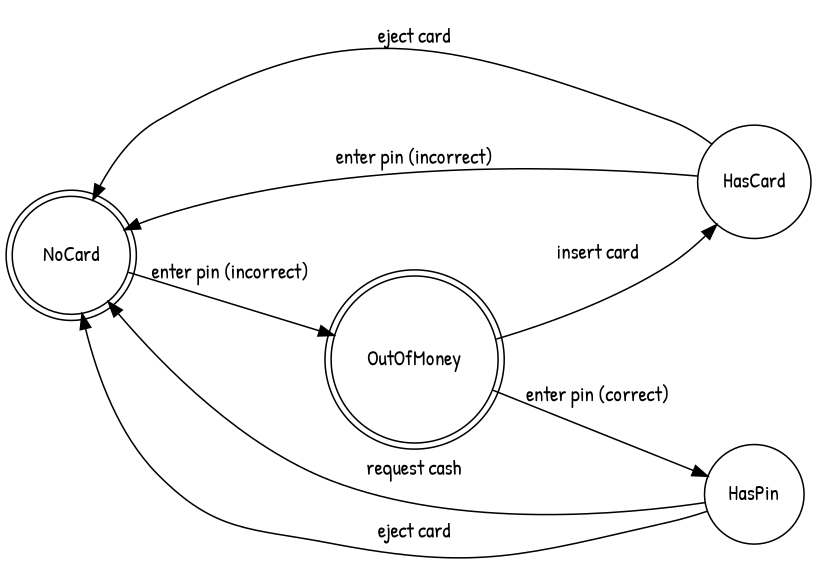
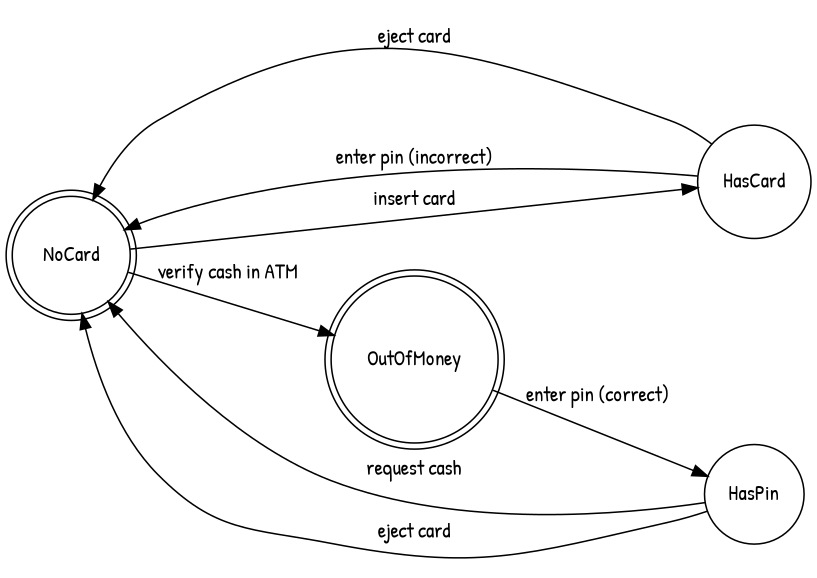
(230, 273) -> (230, 273)
(607, 299) -> (406, 219)
